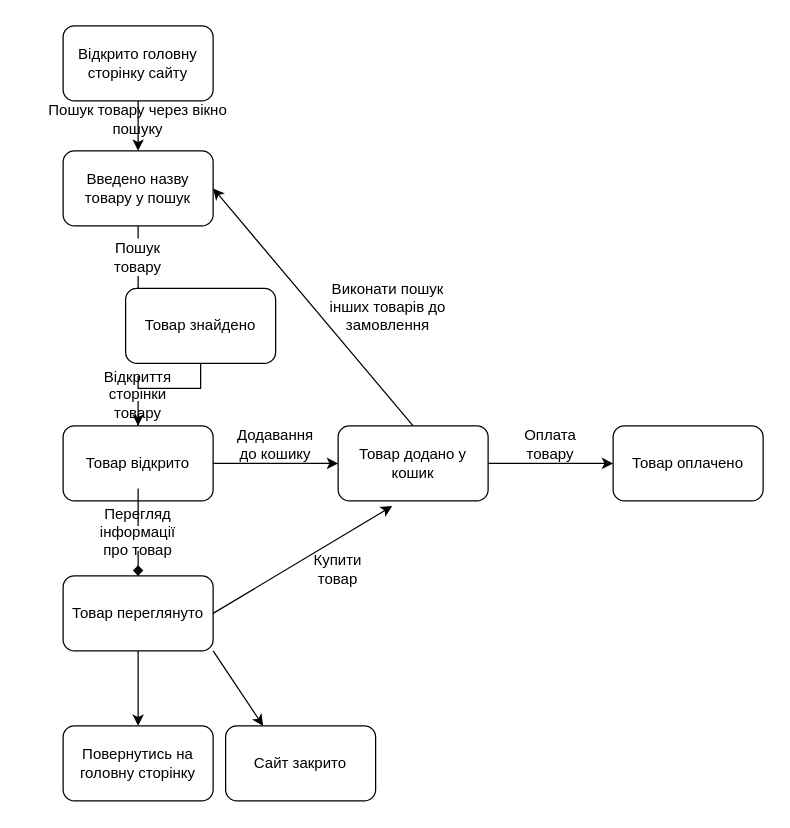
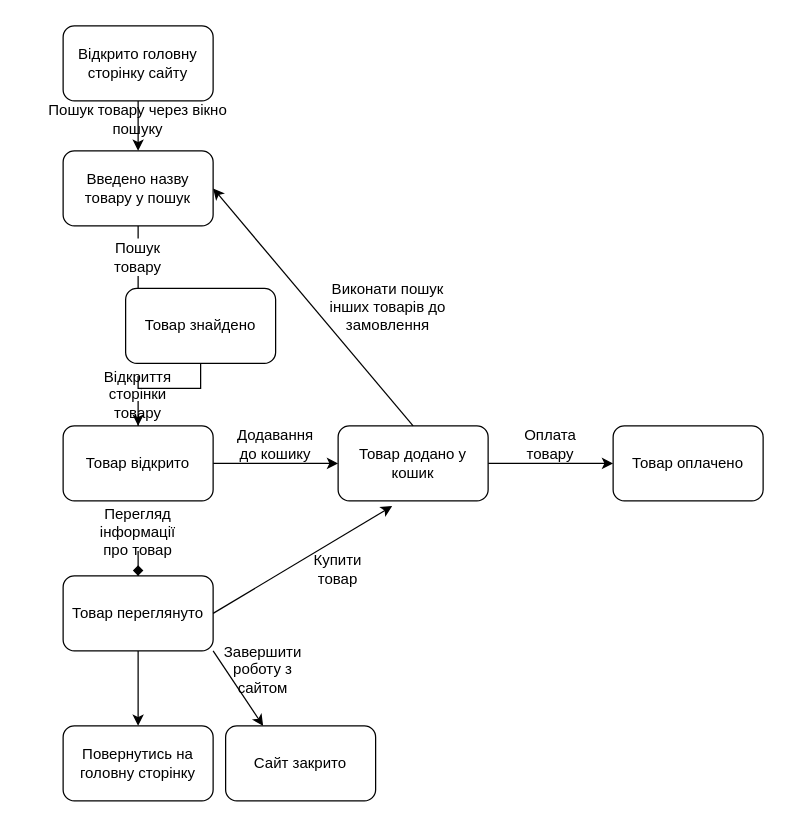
(138, 507) -> none
none -> (263, 669)
